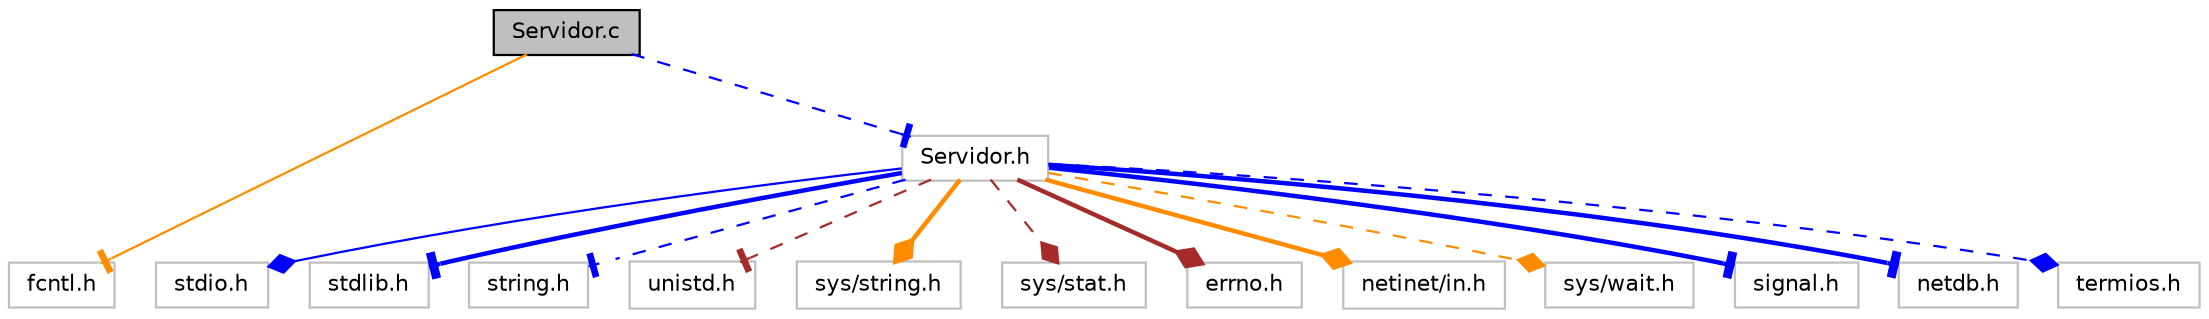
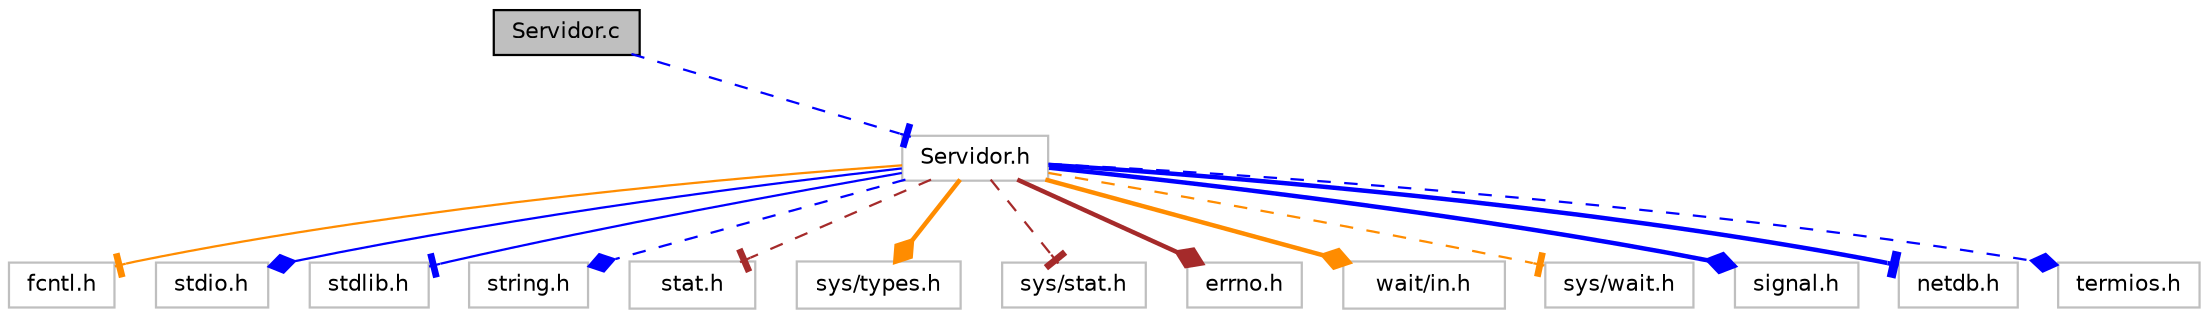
(319, 156) -> (513, 203)
(1387, 208) -> (1387, 208)
(670, 215) -> (670, 215)
(1291, 216) -> (1291, 216)
(1021, 217) -> (1021, 217)
(760, 219) -> (760, 219)
(692, 285) -> (692, 285)
(879, 285) -> (879, 285)
(1424, 285) -> (1424, 285)
